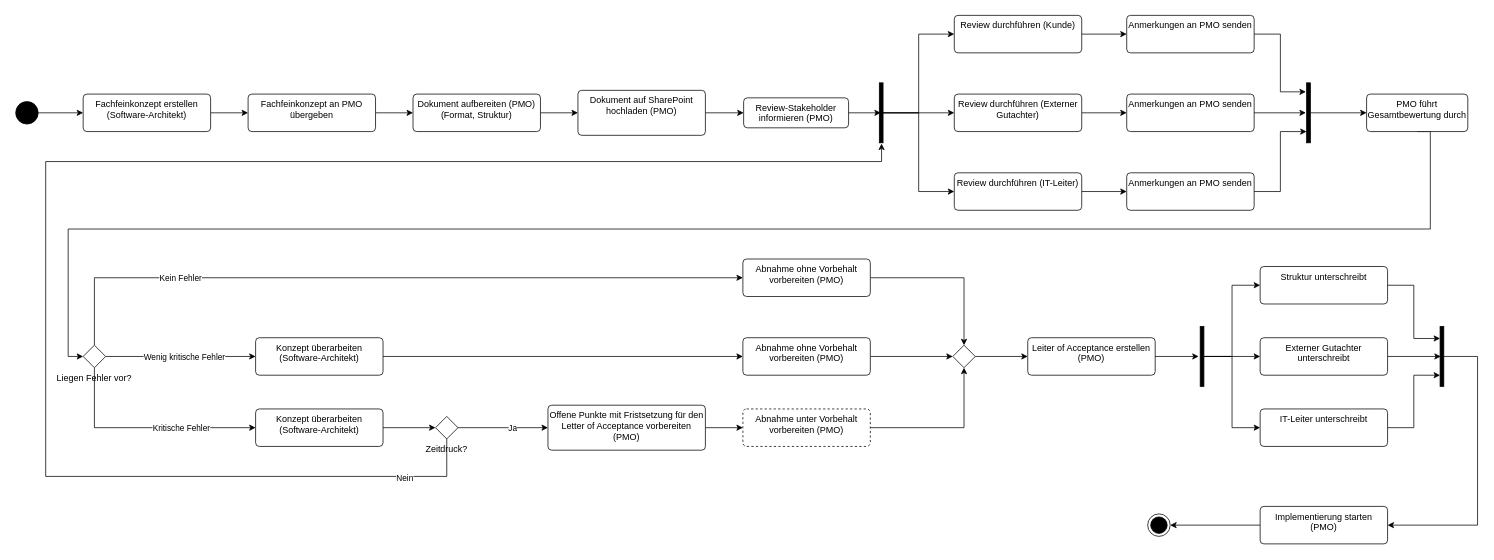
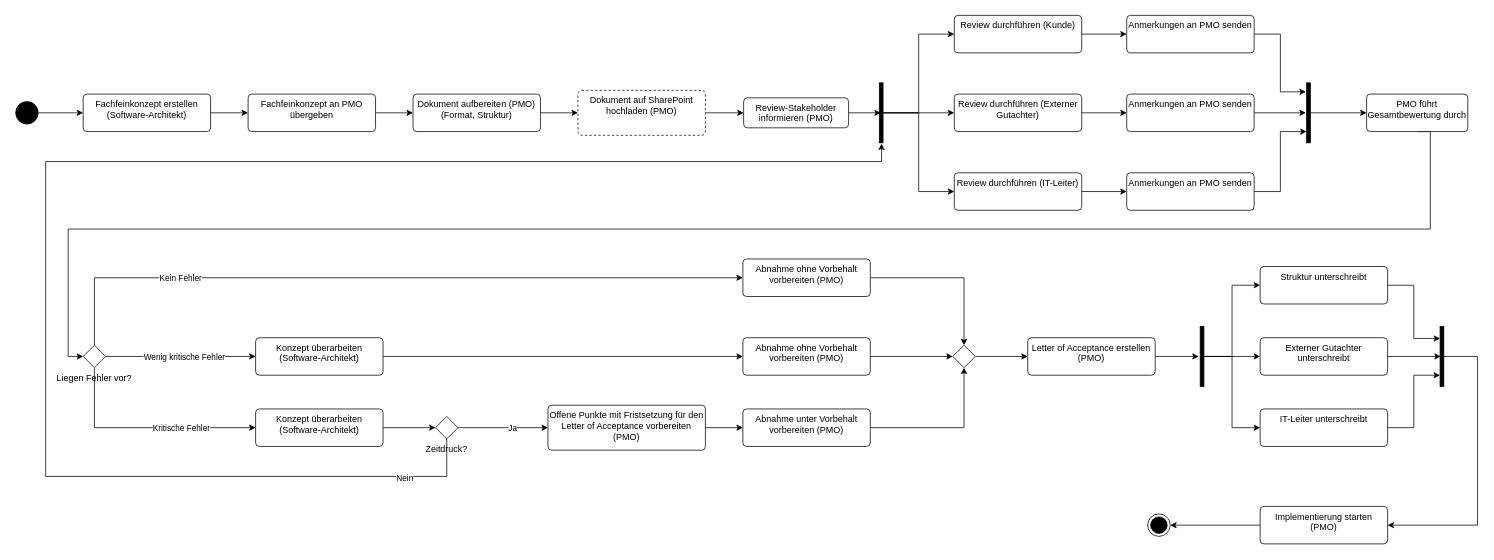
(642, 113) -> (642, 113)
(1092, 354) -> (1092, 354)
(807, 428) -> (807, 428)
